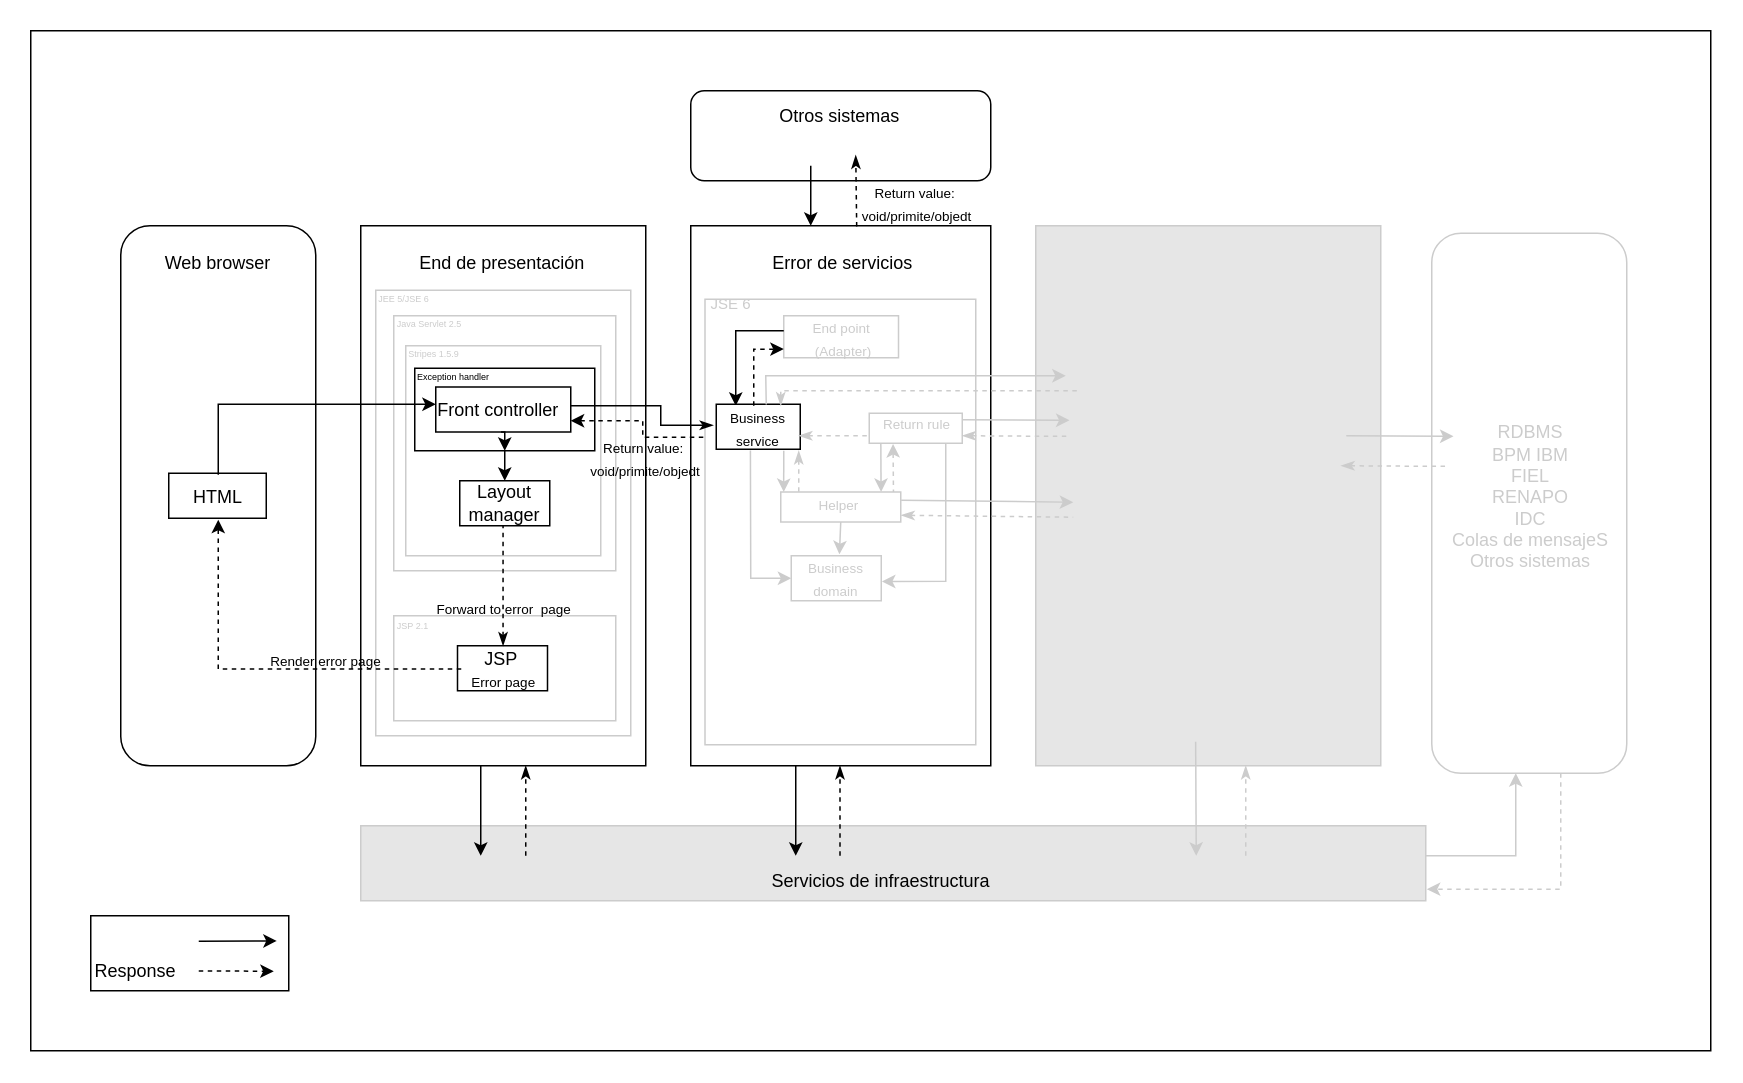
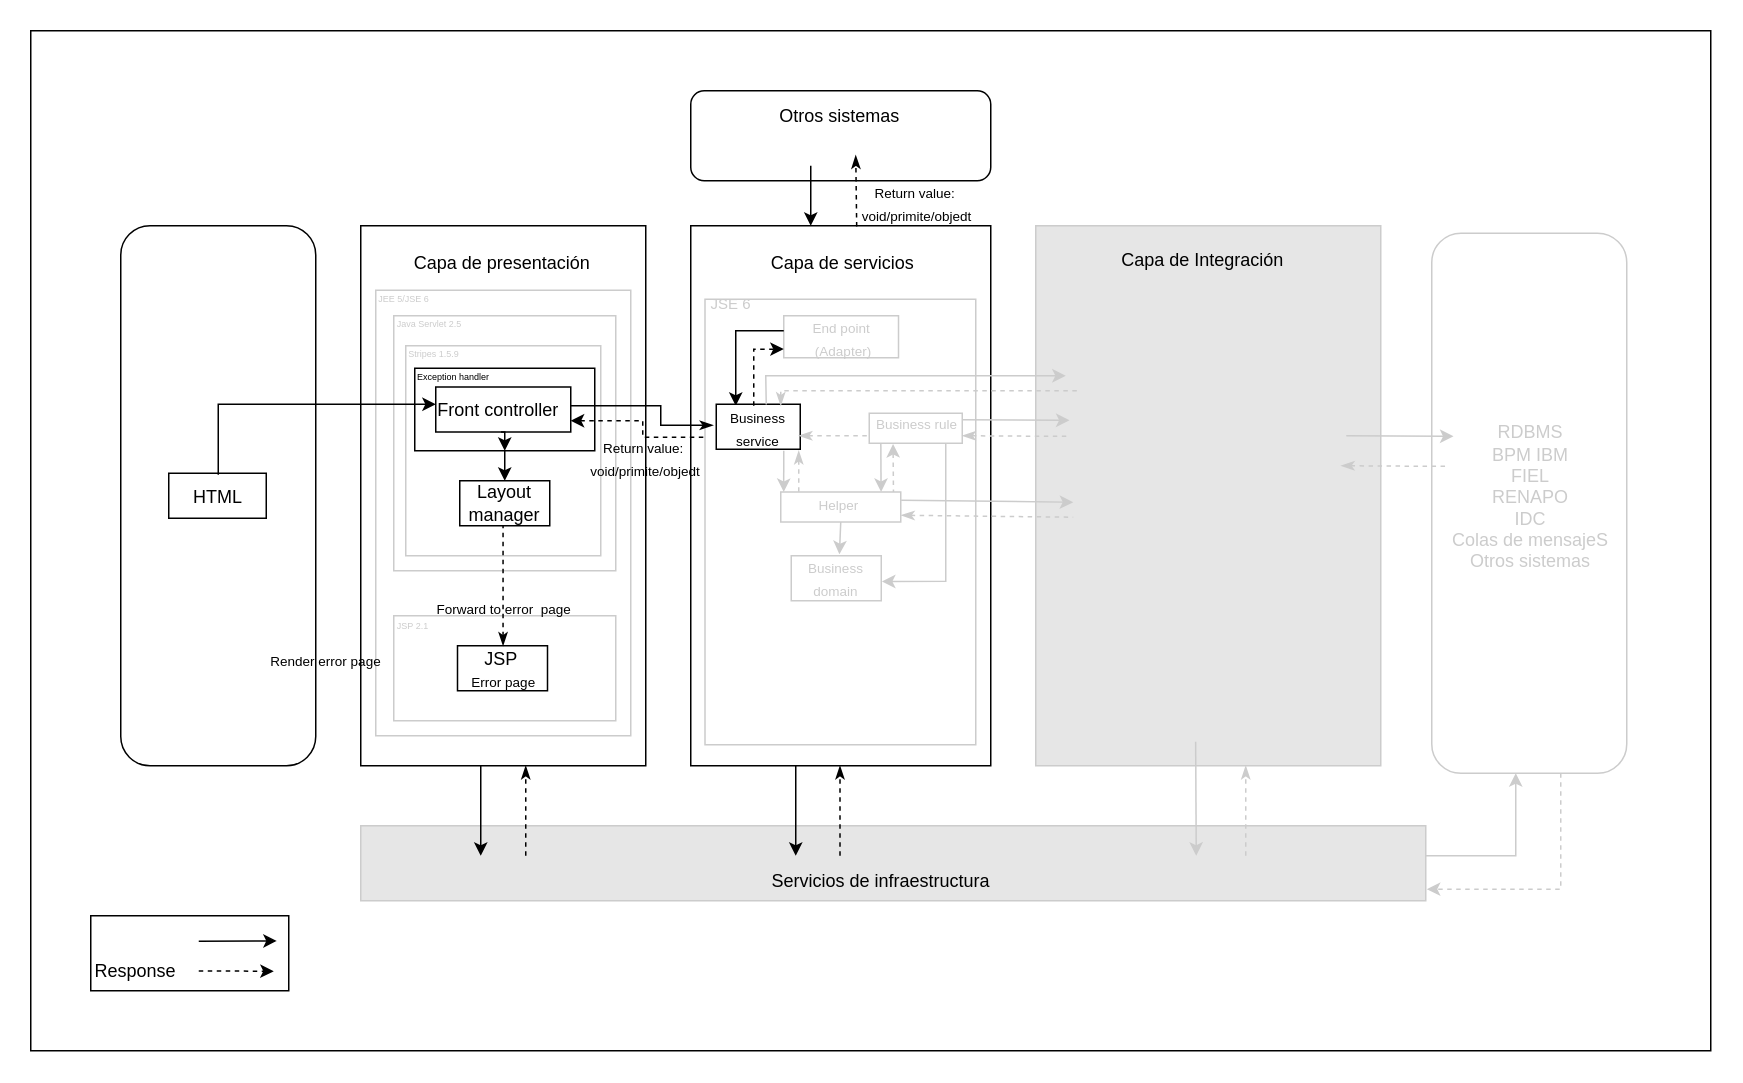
none -> (1203, 260)
(218, 263) -> none
(503, 263) -> (503, 263)
(843, 263) -> (843, 263)
(917, 424) -> (917, 424)
(751, 529) -> none
(270, 669) -> none
